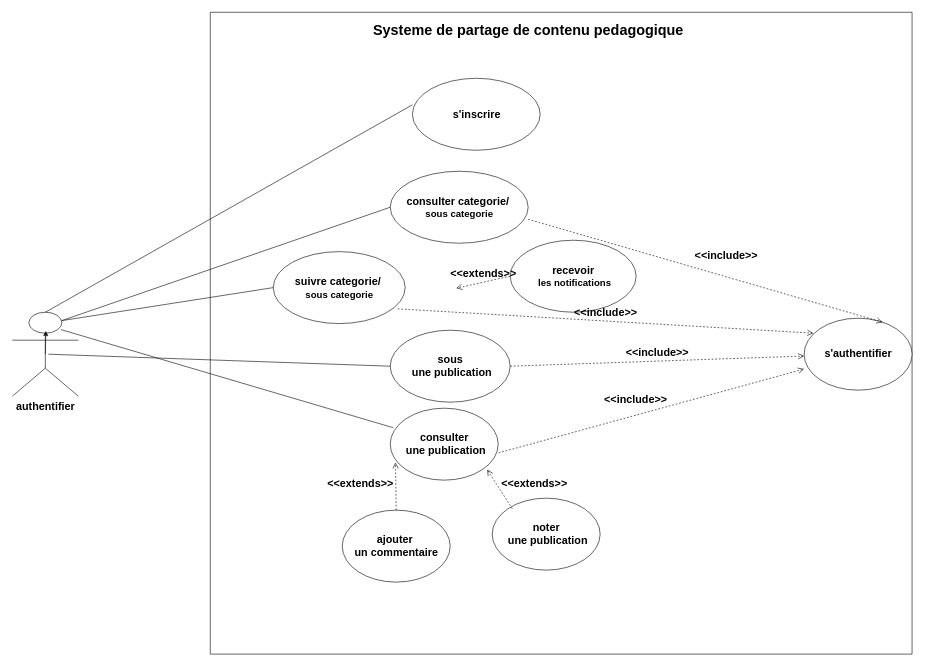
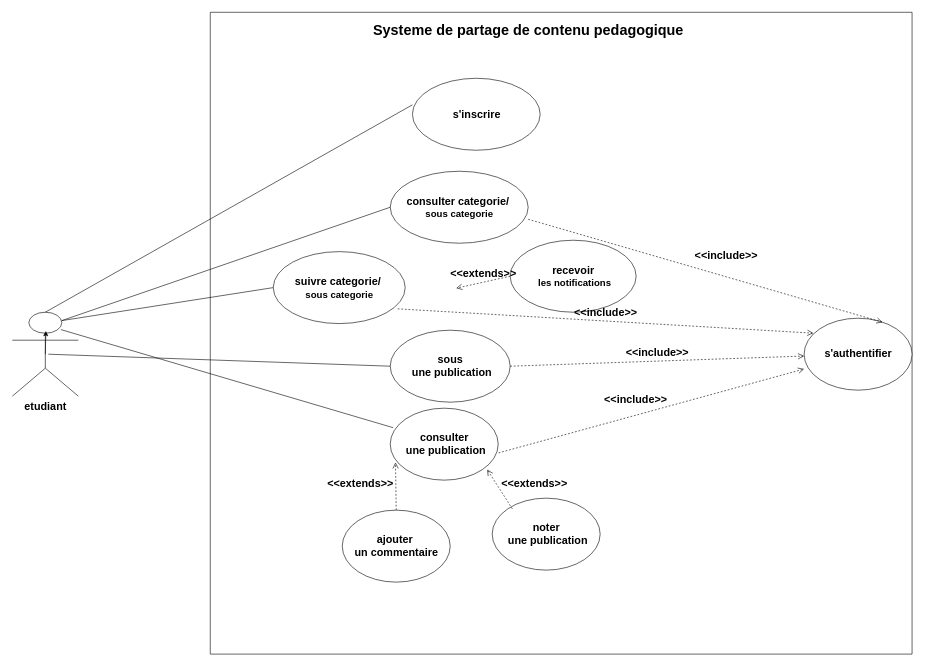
(46, 405) -> (46, 405)
